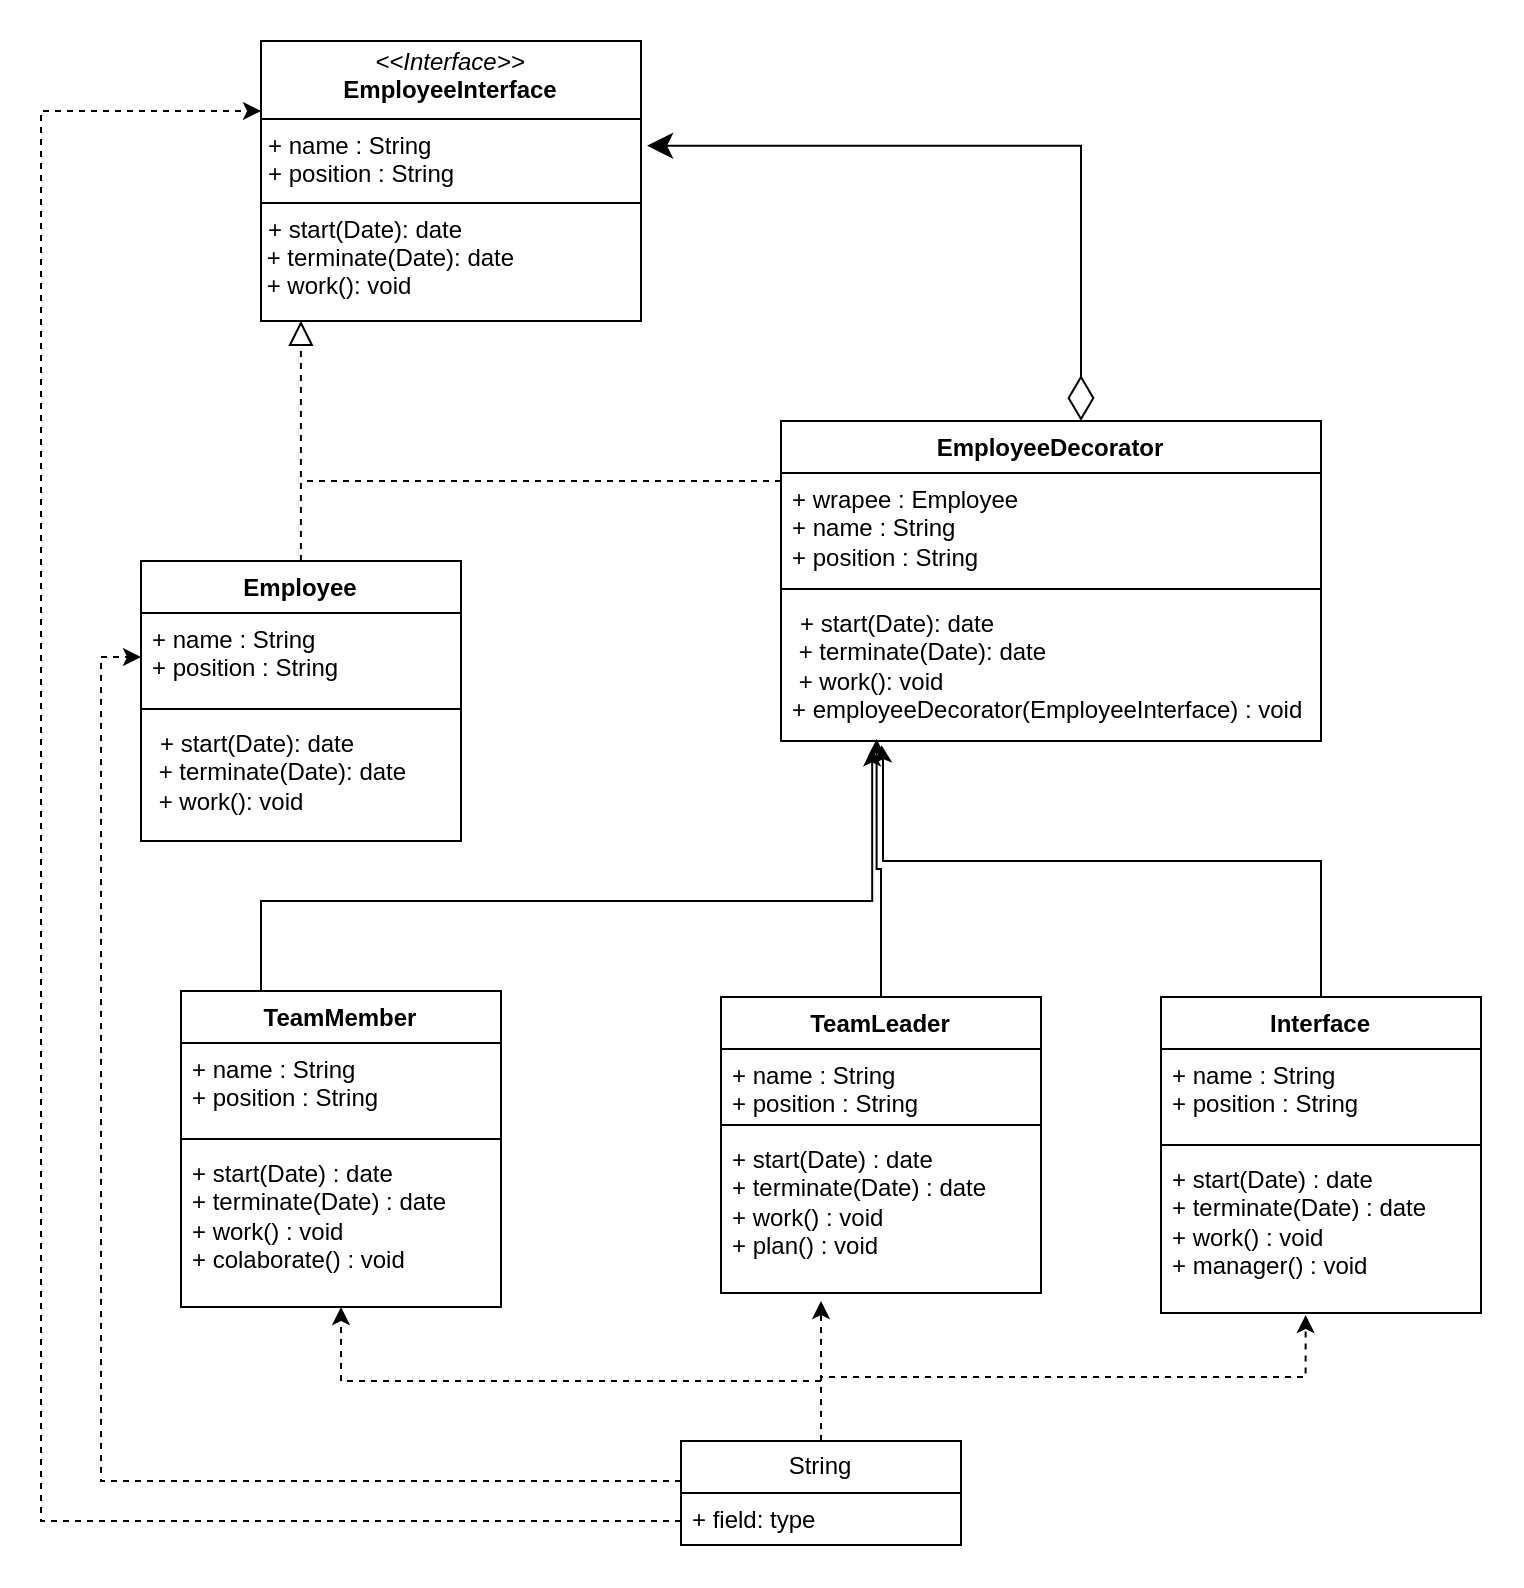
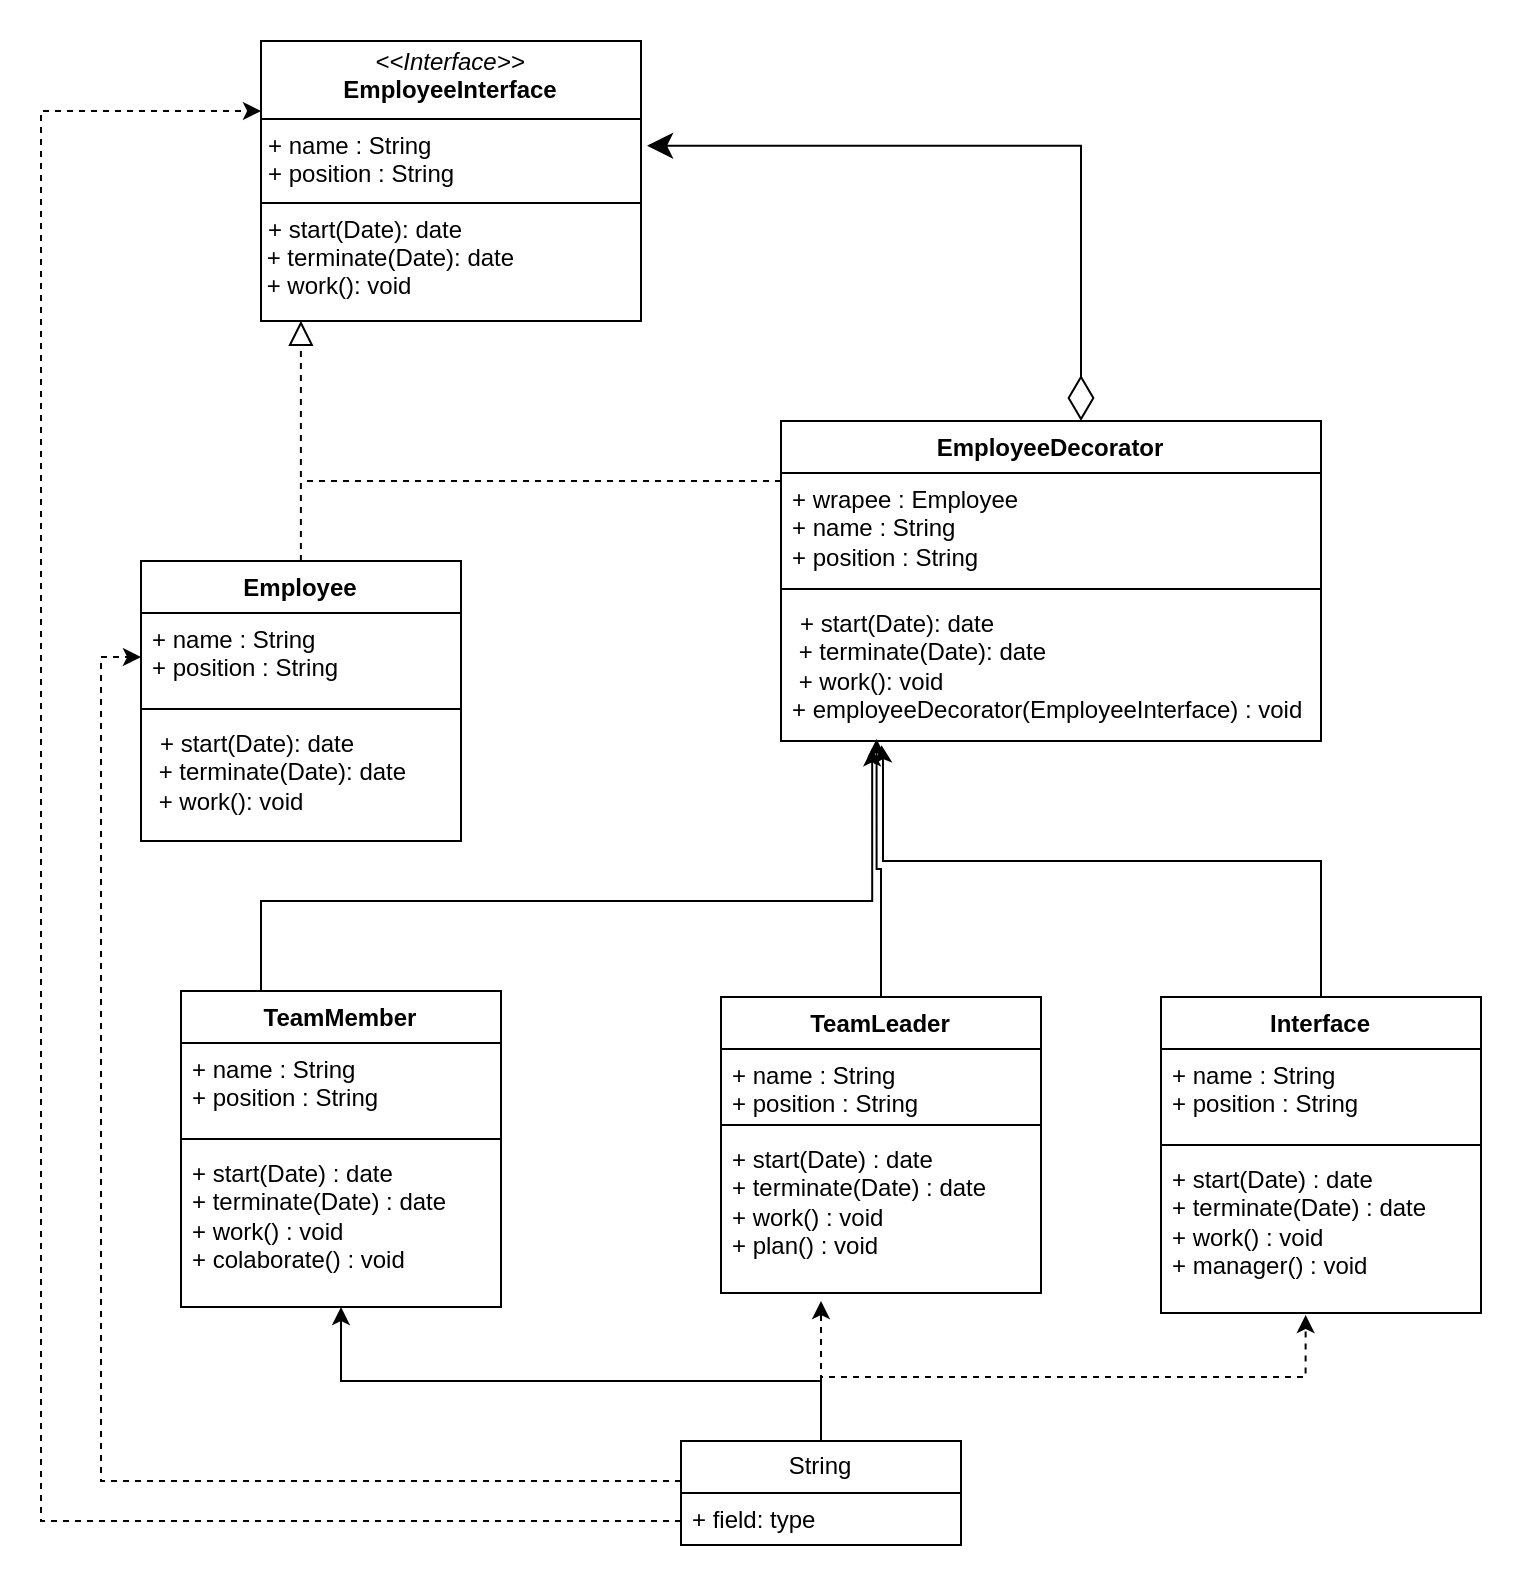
(548, 1381) -> (548, 1381)
